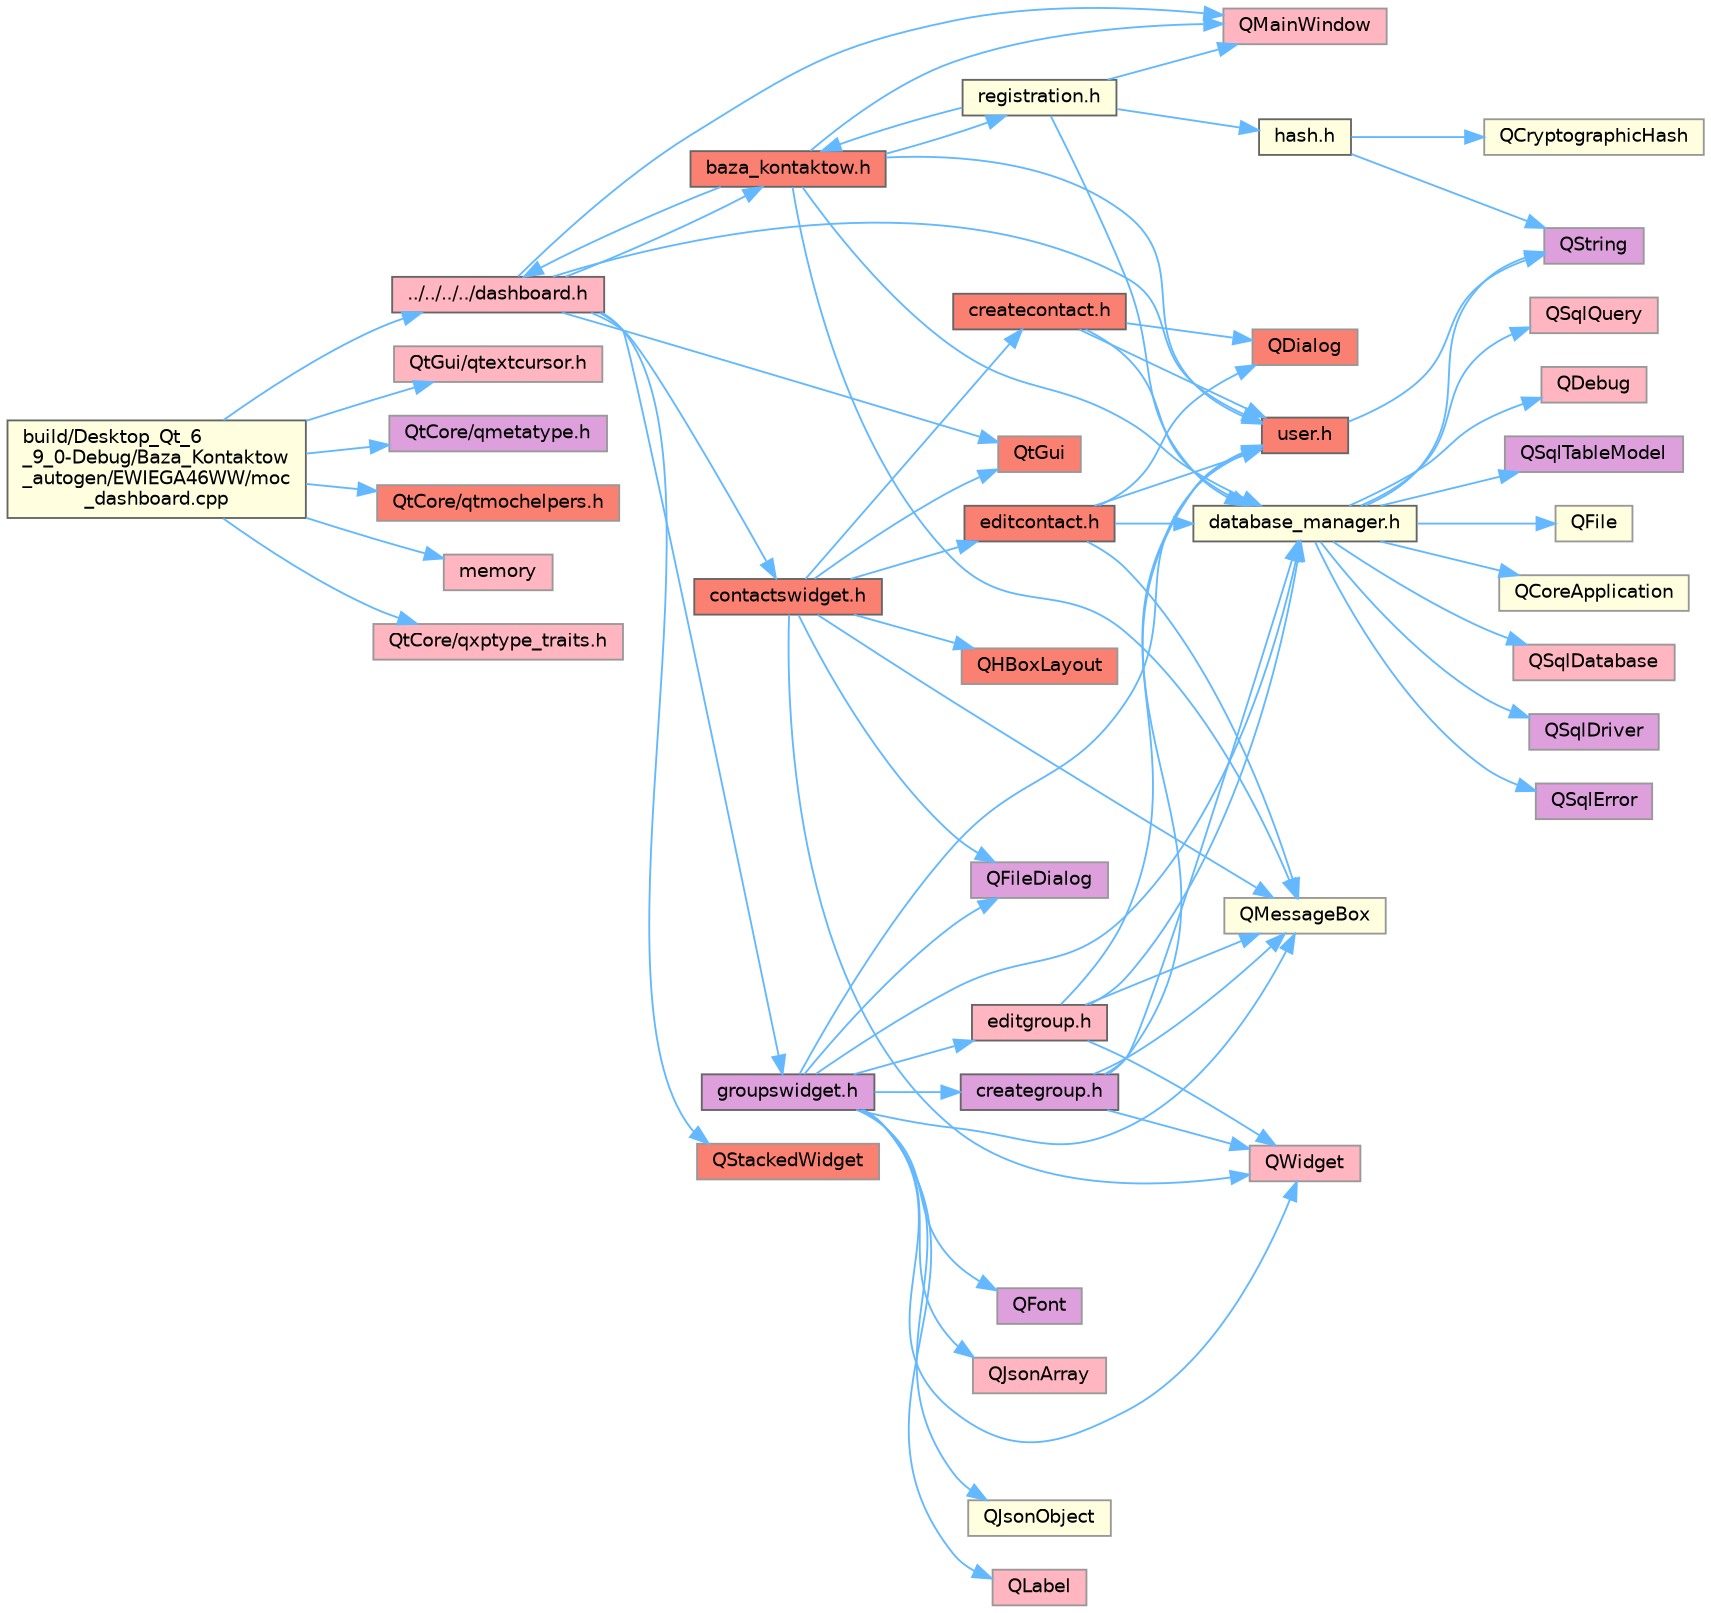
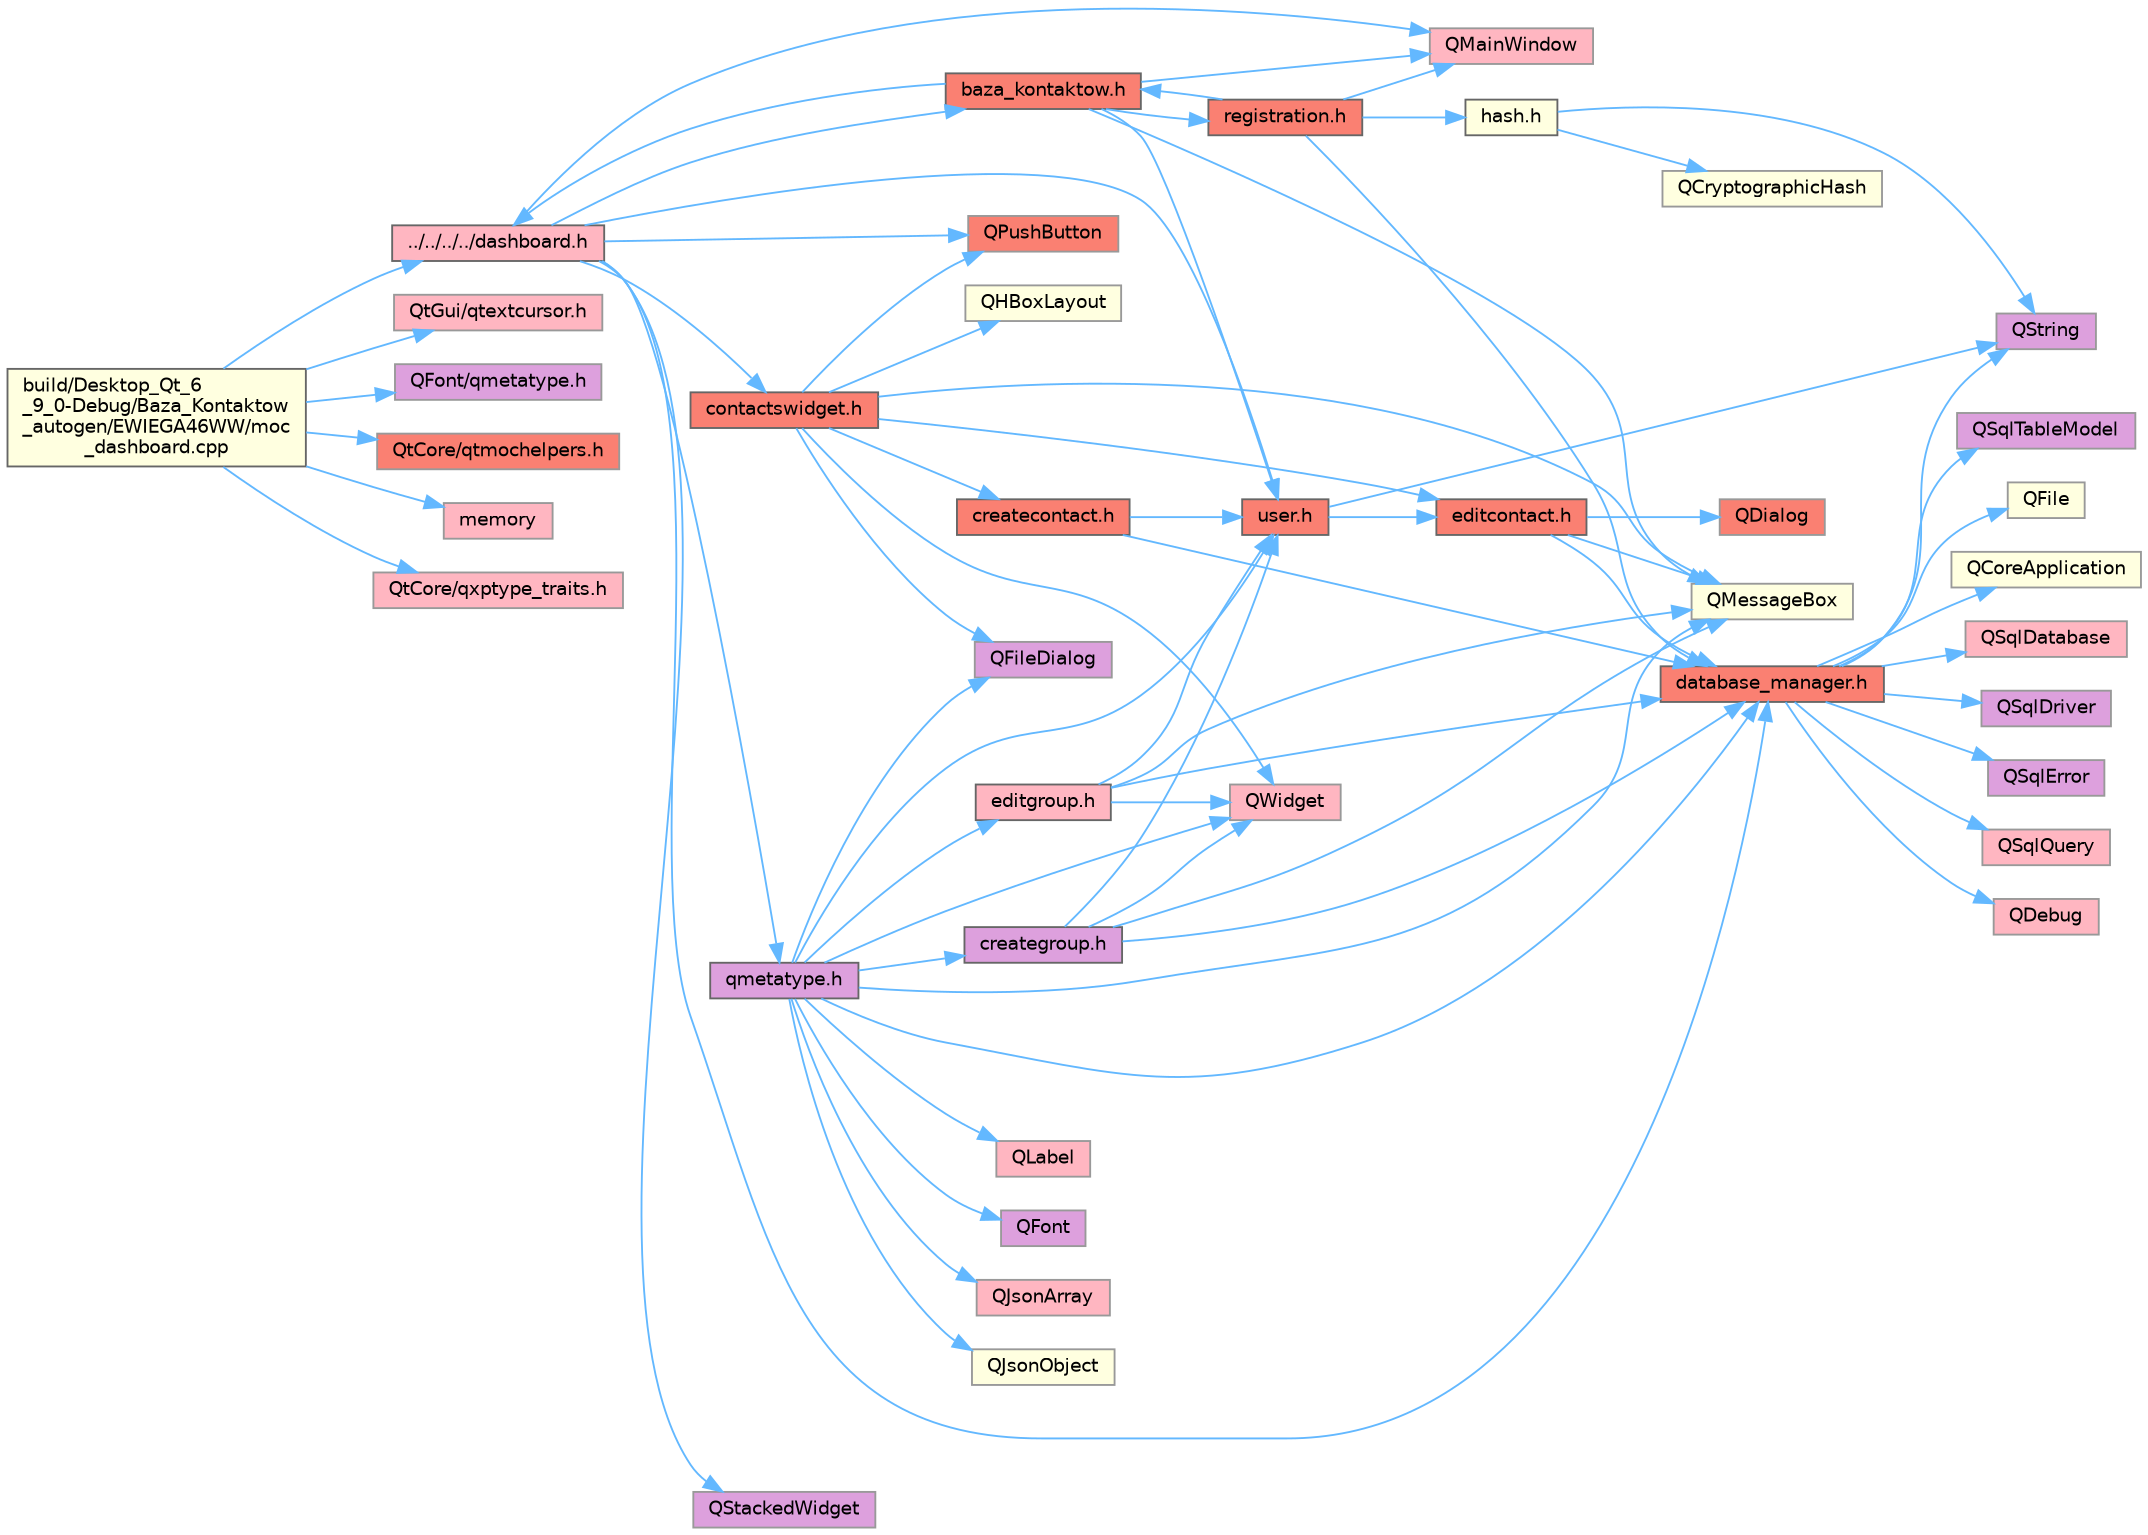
(1040, 98) -> (1285, 117)
(1180, 330) -> none
(1001, 374) -> (942, 1423)
(498, 434) -> (498, 382)
(1040, 454) -> (1043, 234)
(1169, 481) -> (1373, 517)
(1305, 524) -> (1772, 684)
(1040, 666) -> (1043, 303)
(788, 1092) -> (784, 981)
(788, 1162) -> (784, 1510)
